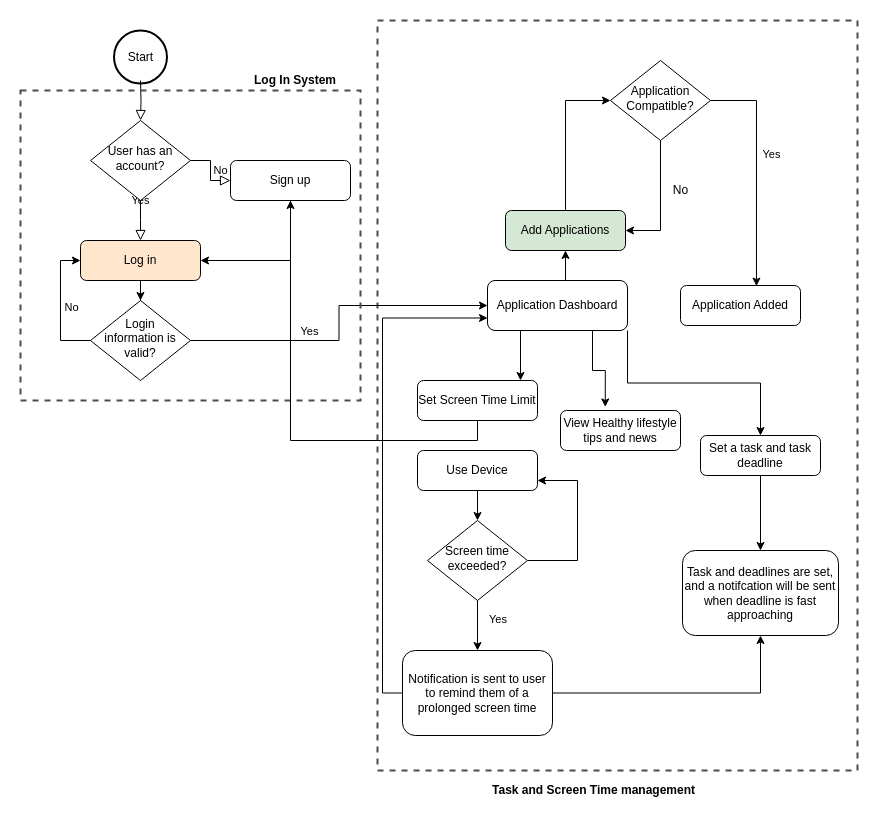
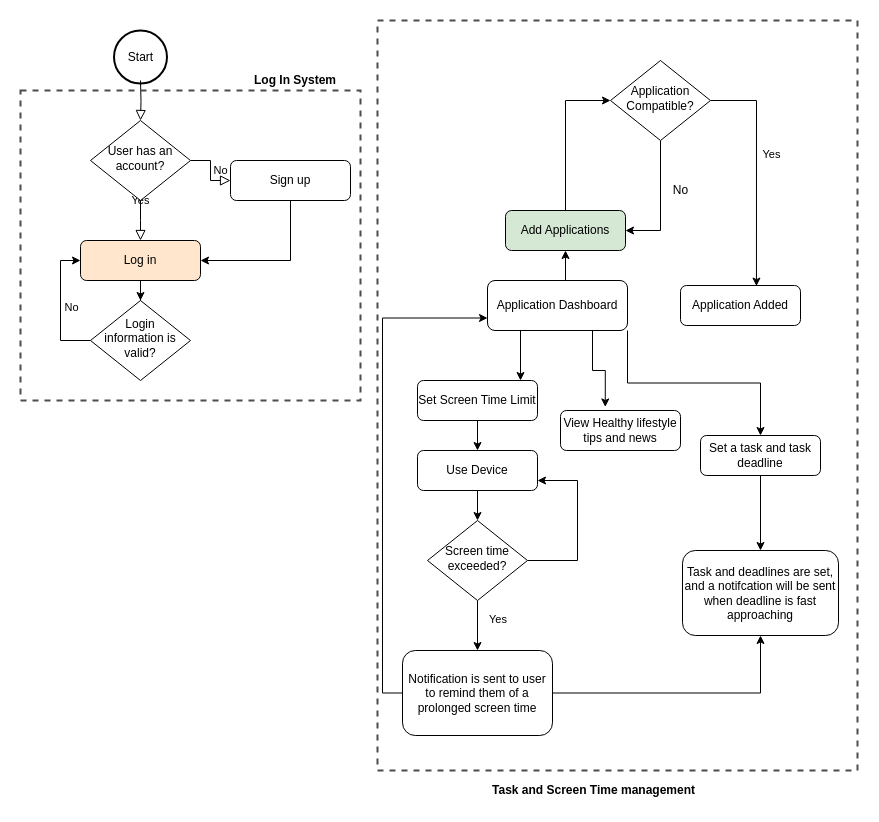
(339, 327) -> none
(297, 441) -> (478, 441)
